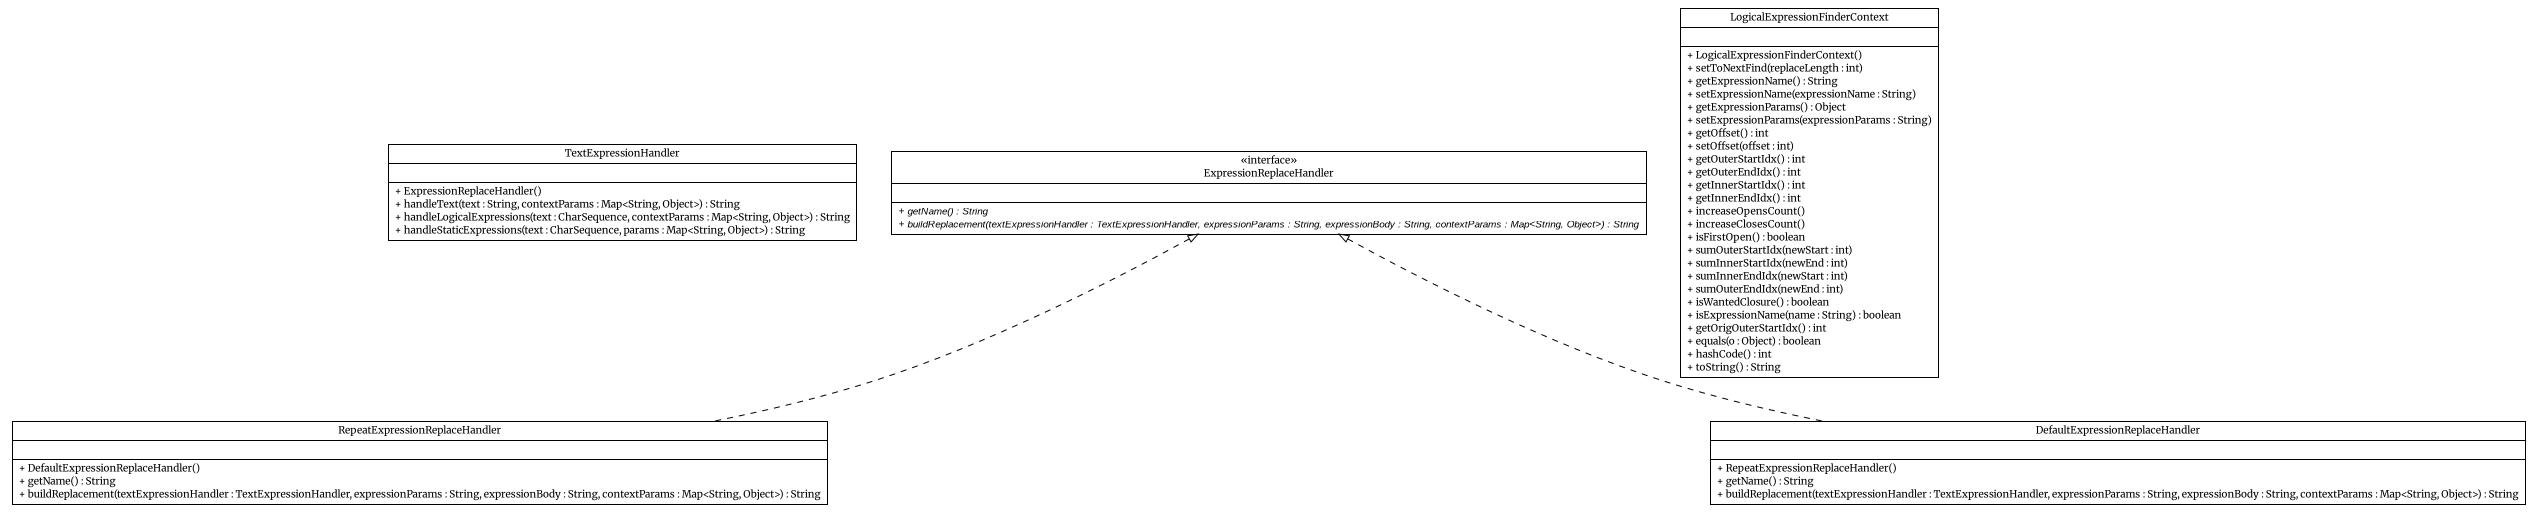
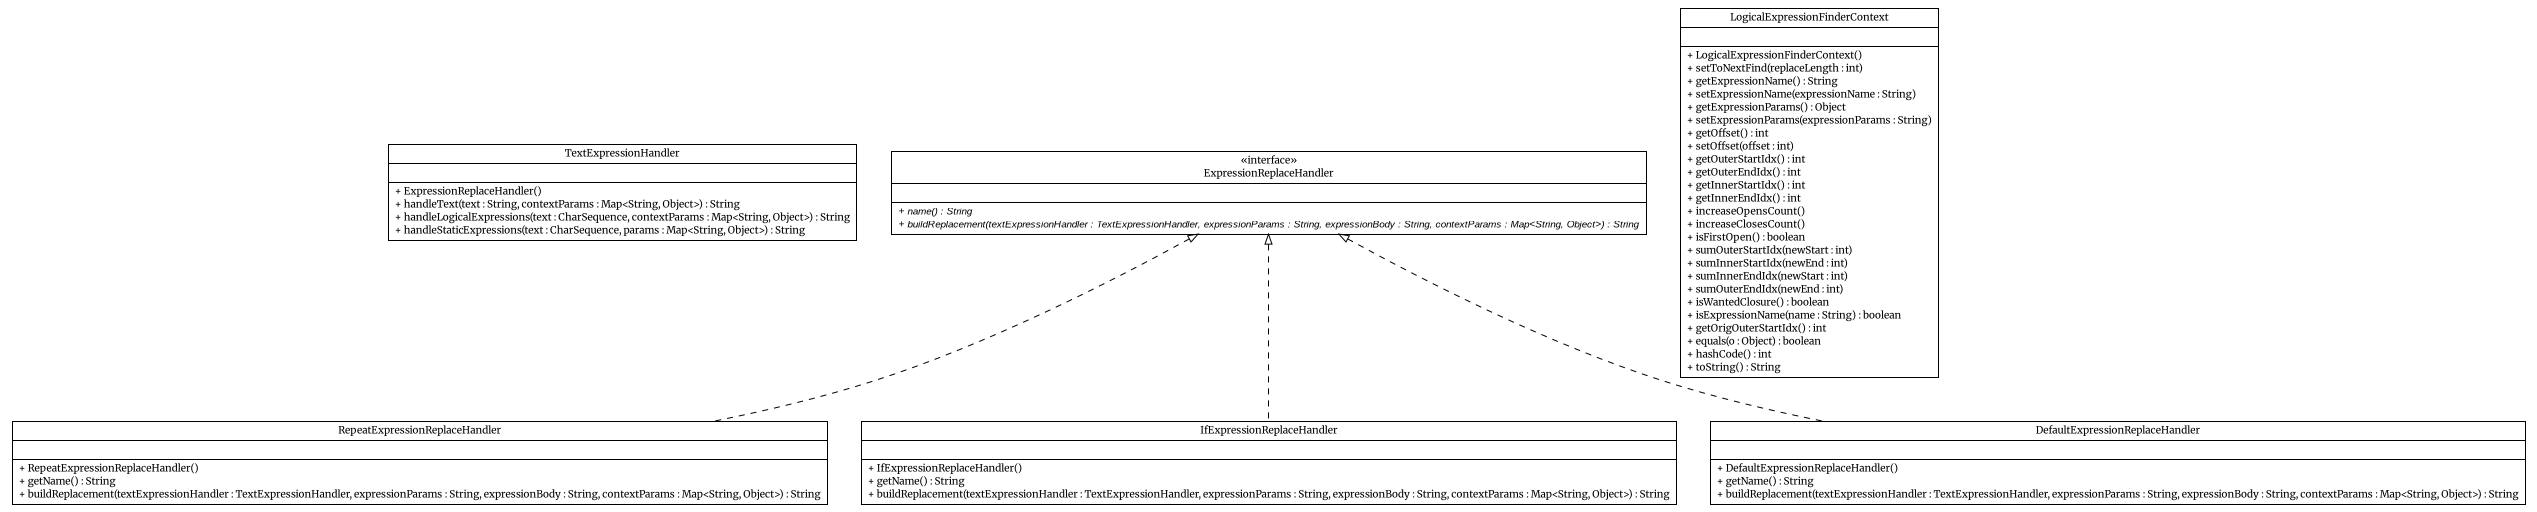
(944, 212) -> (936, 212)
none -> (1268, 462)
(110, 468) -> (109, 468)
(1807, 468) -> (1808, 468)
